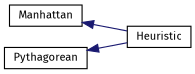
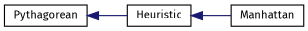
(110, 28) -> (217, 16)
